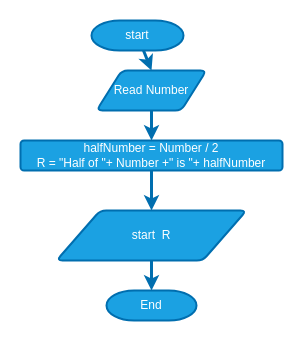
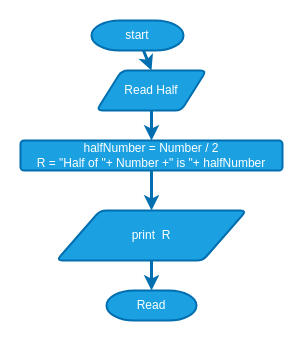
(152, 91) -> (152, 91)
(152, 236) -> (152, 236)
(152, 306) -> (152, 306)
